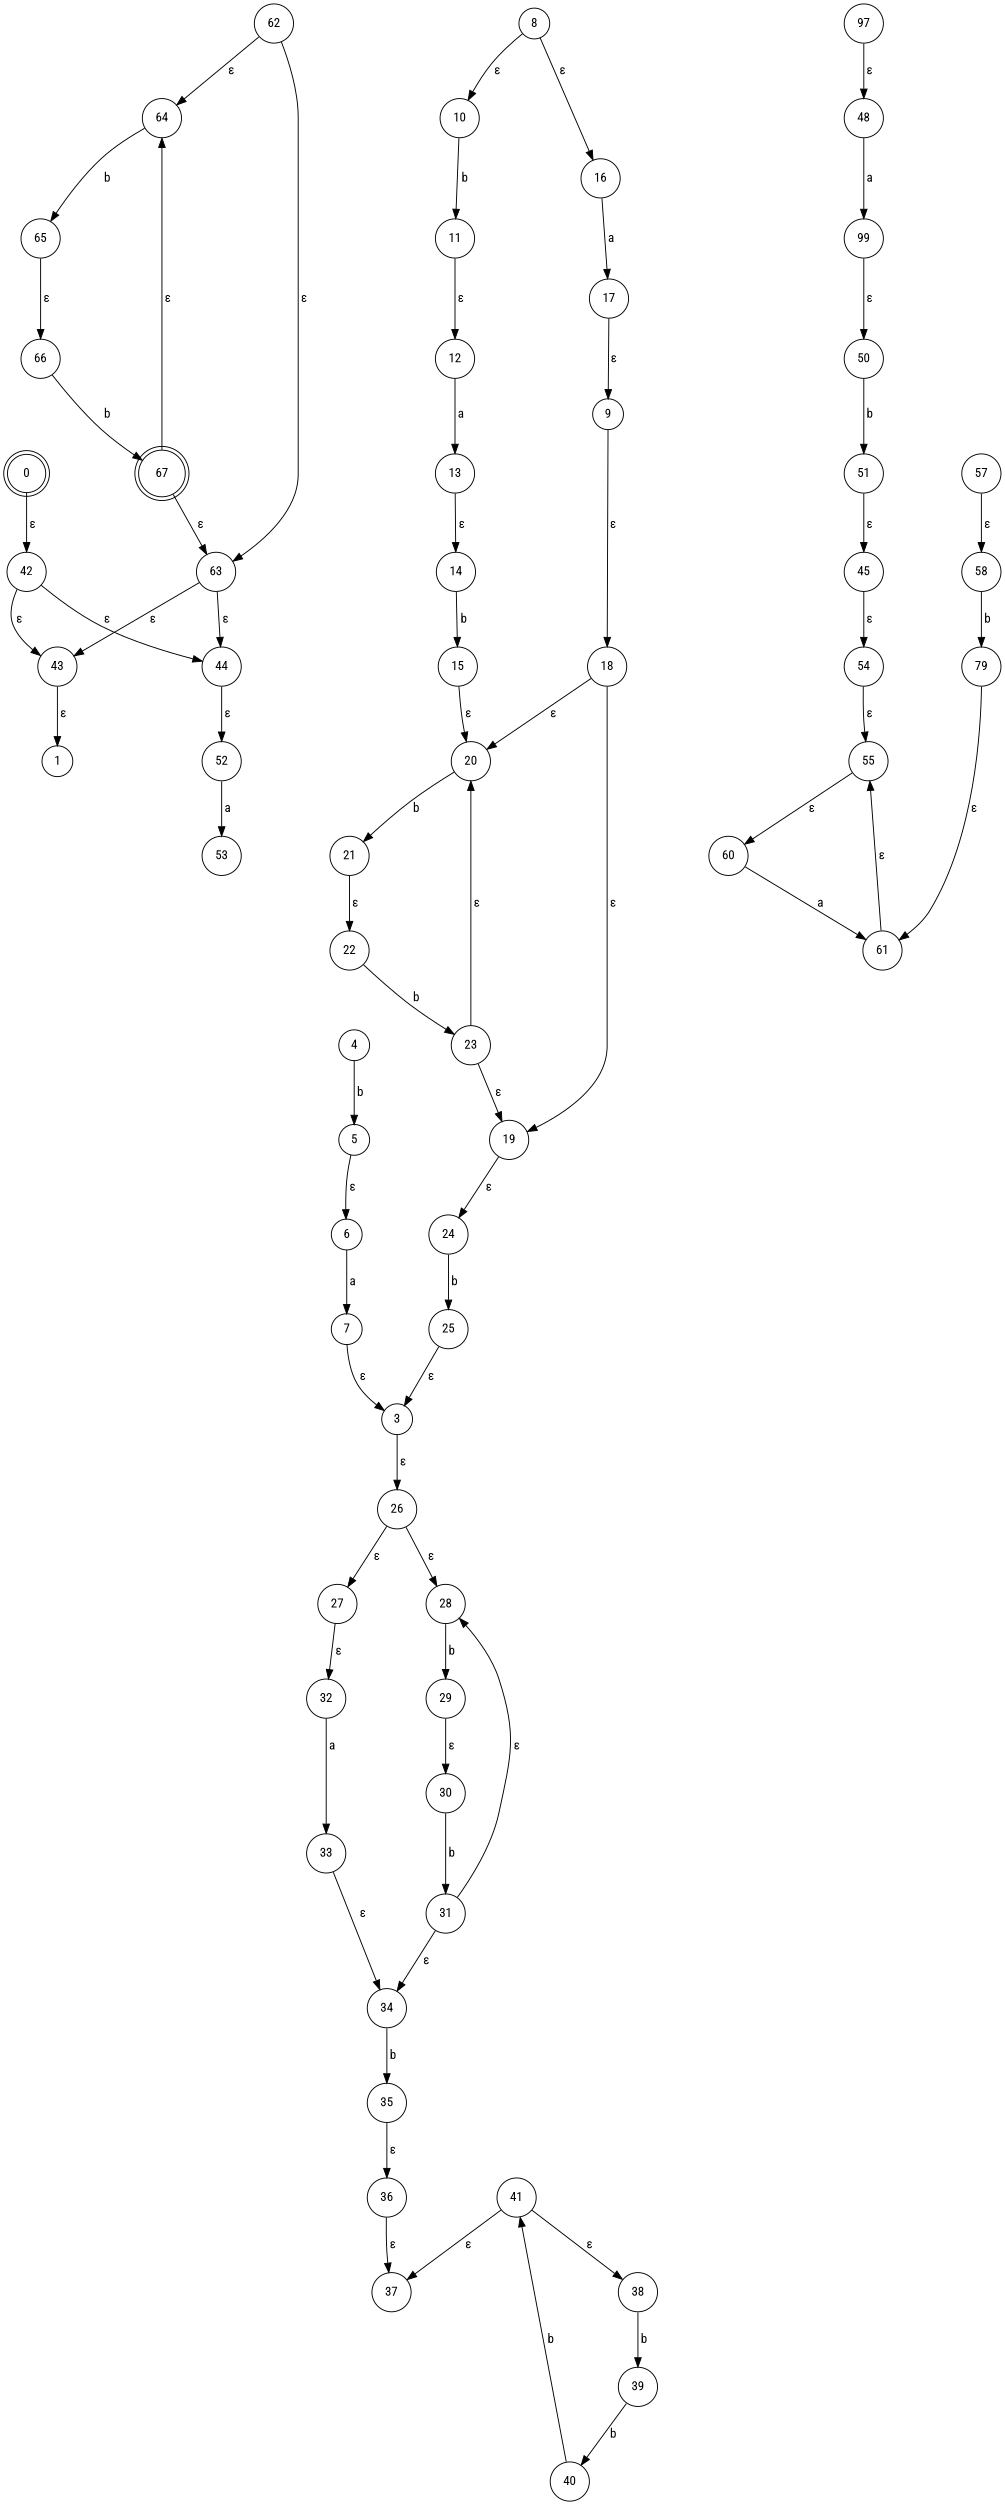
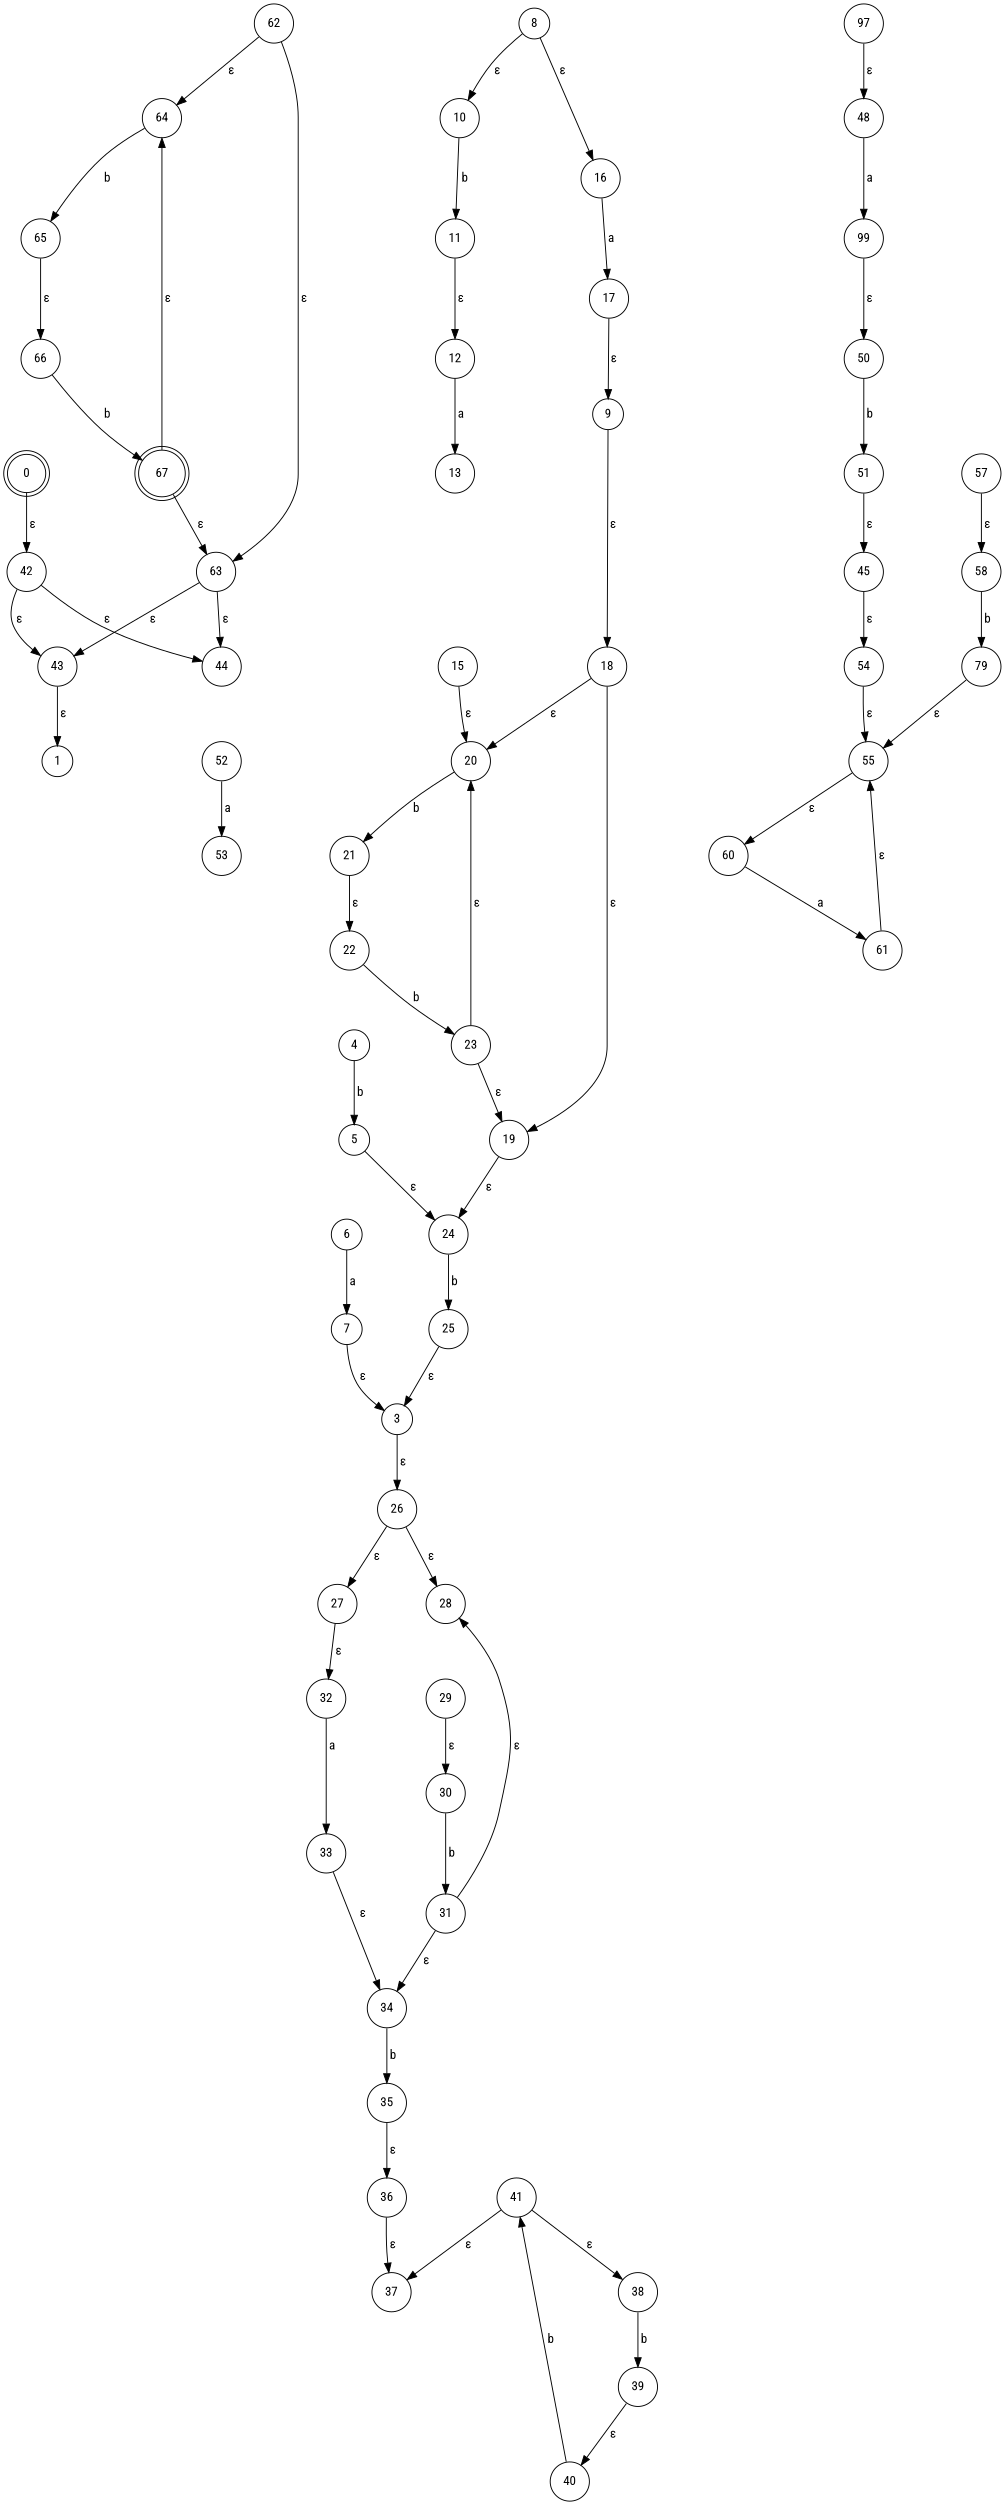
(456, 572) -> none
(222, 709) -> none
(966, 818) -> (928, 711)
(347, 1182) -> (396, 1182)
(446, 1647) -> none
(612, 2434) -> (612, 2434)
